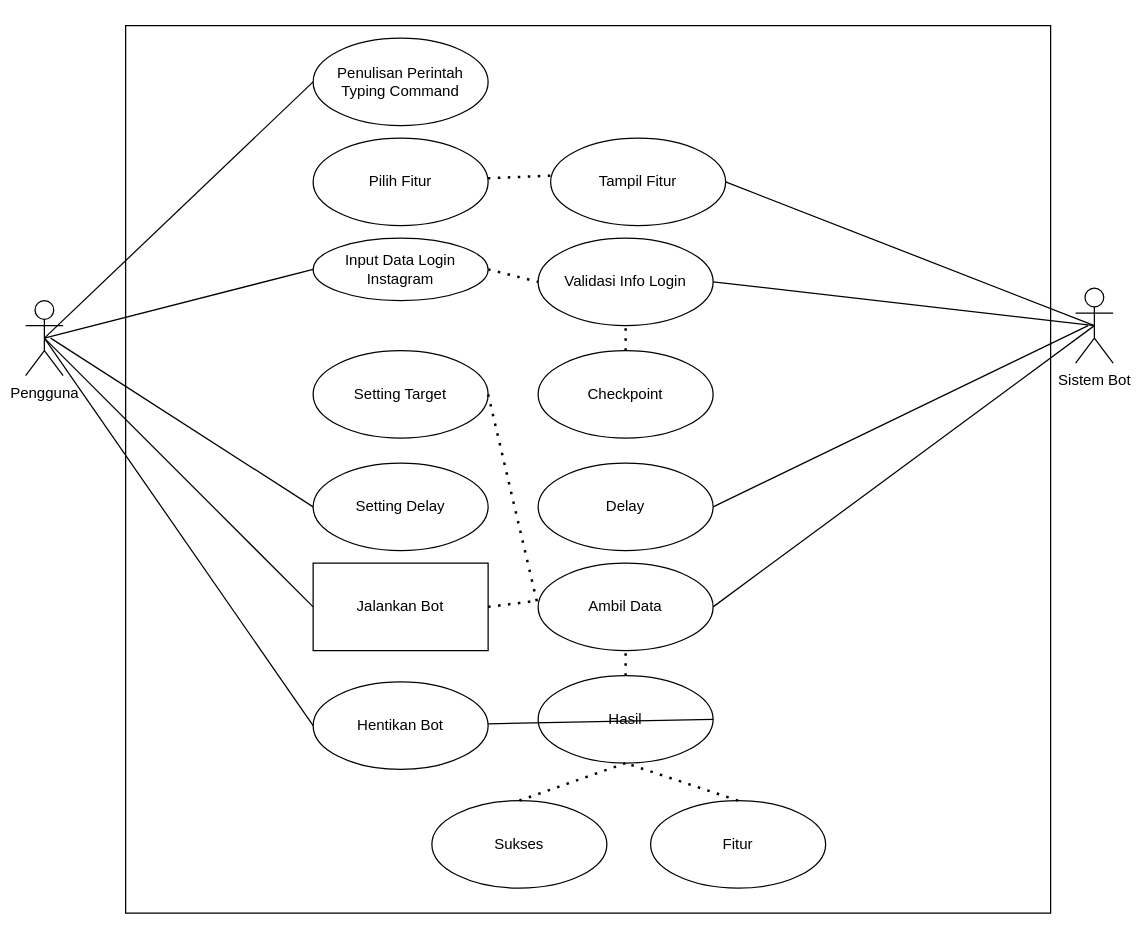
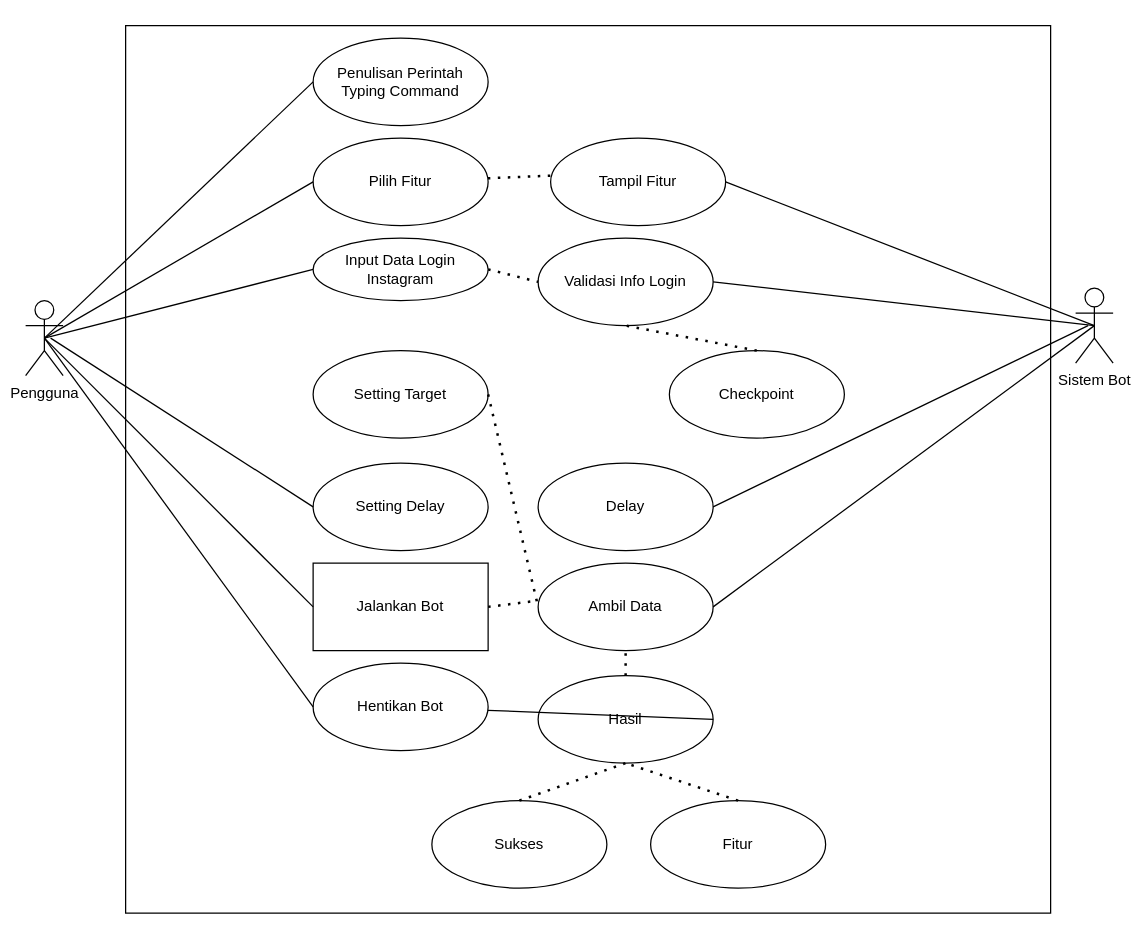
none -> (189, 254)
(626, 394) -> (757, 394)
(401, 726) -> (401, 707)
